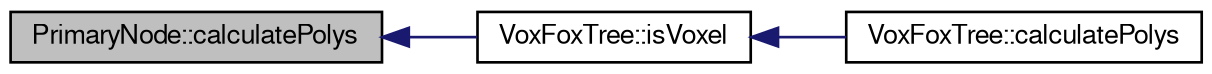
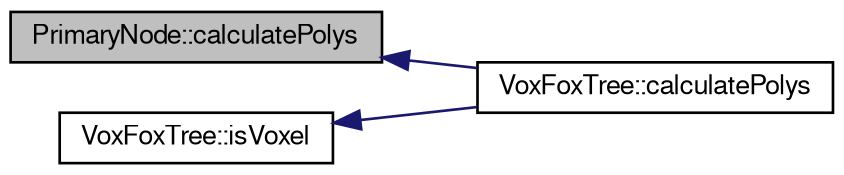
(443, 37) -> (443, 64)
